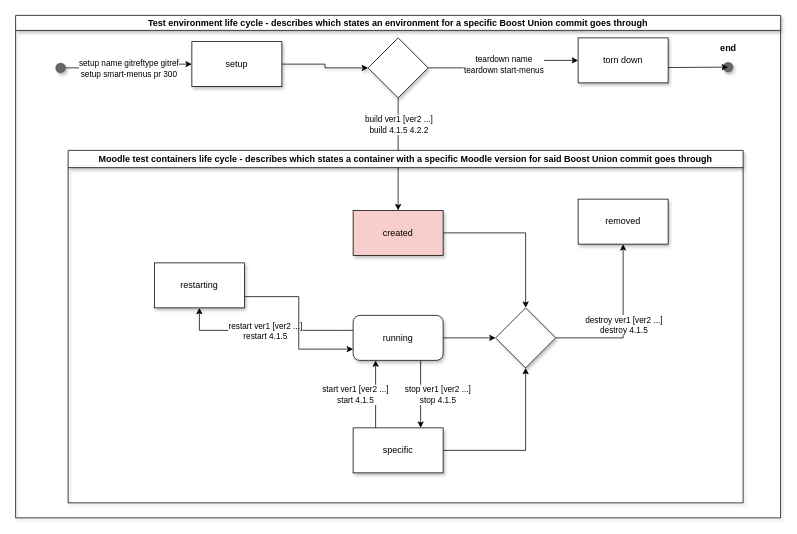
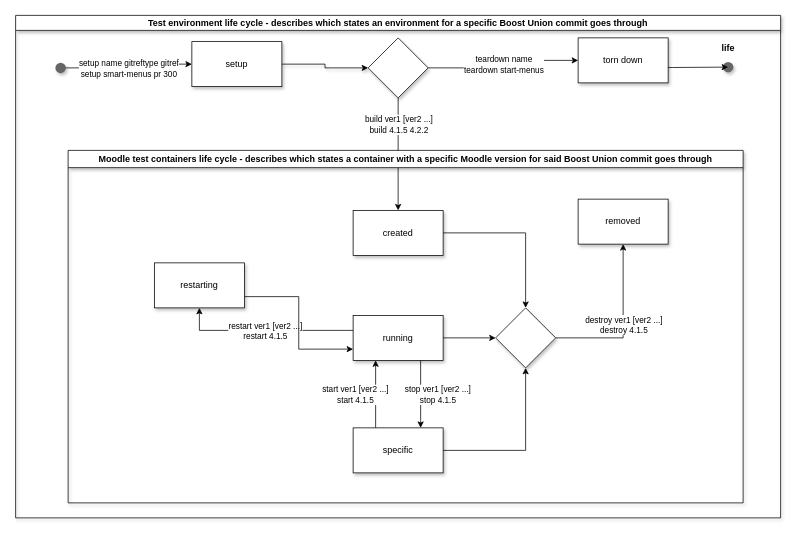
(728, 48) -> (728, 48)
(398, 233) -> (398, 233)
(398, 338) -> (398, 338)
